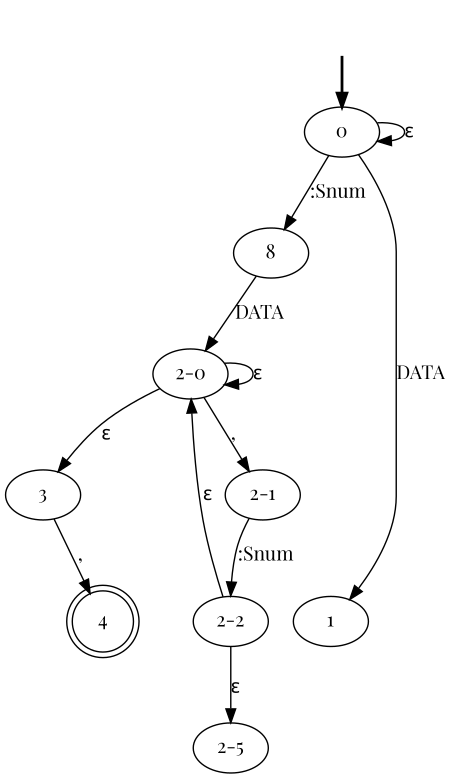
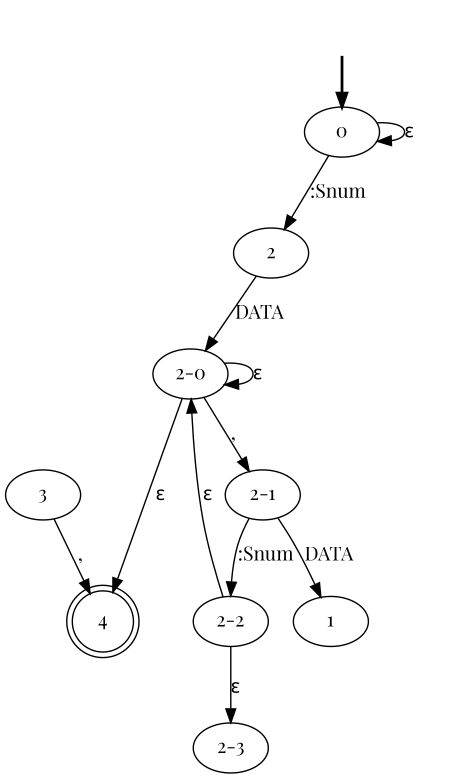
(271, 253) -> (271, 253)
(396, 372) -> (298, 551)
(109, 418) -> (150, 489)
(231, 748) -> (231, 748)
